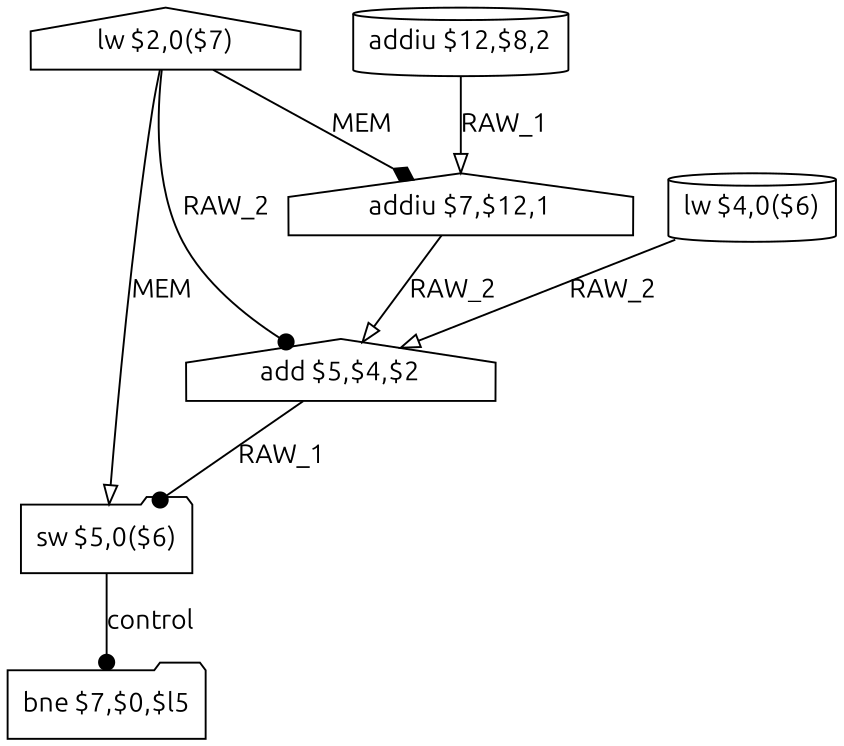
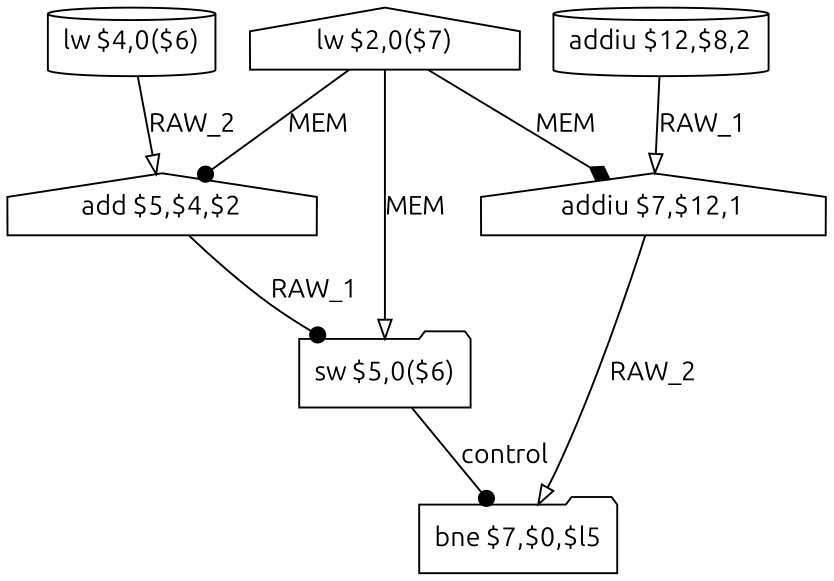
(227, 208) -> (318, 125)
(408, 281) -> (601, 363)
